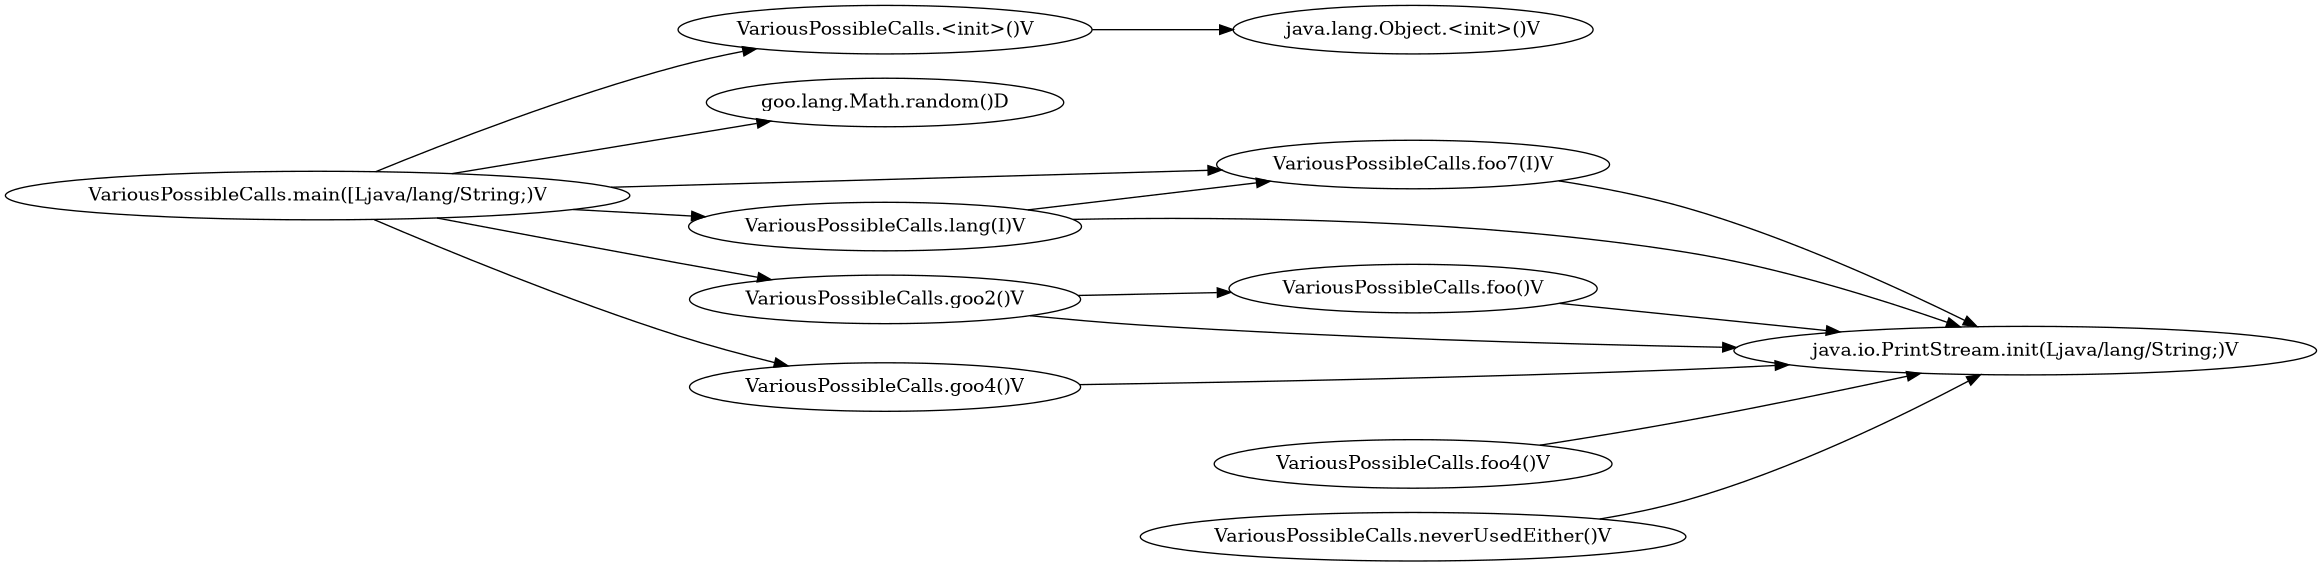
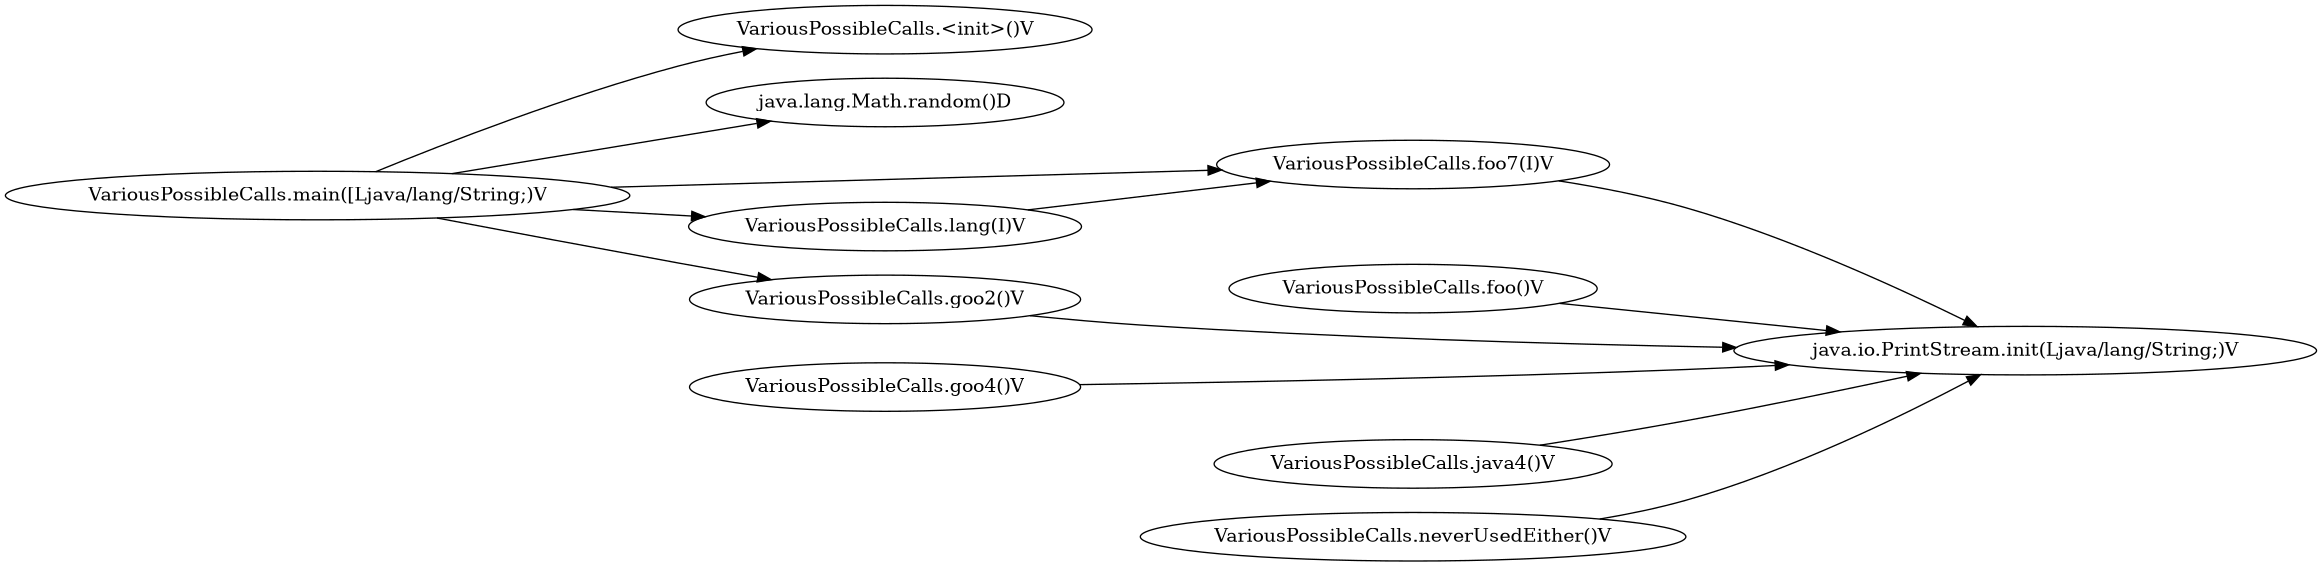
(1413, 30) -> none
(885, 102) -> (885, 102)
(1515, 232) -> none
(1148, 294) -> none
(572, 299) -> none
(1413, 464) -> (1413, 464)
